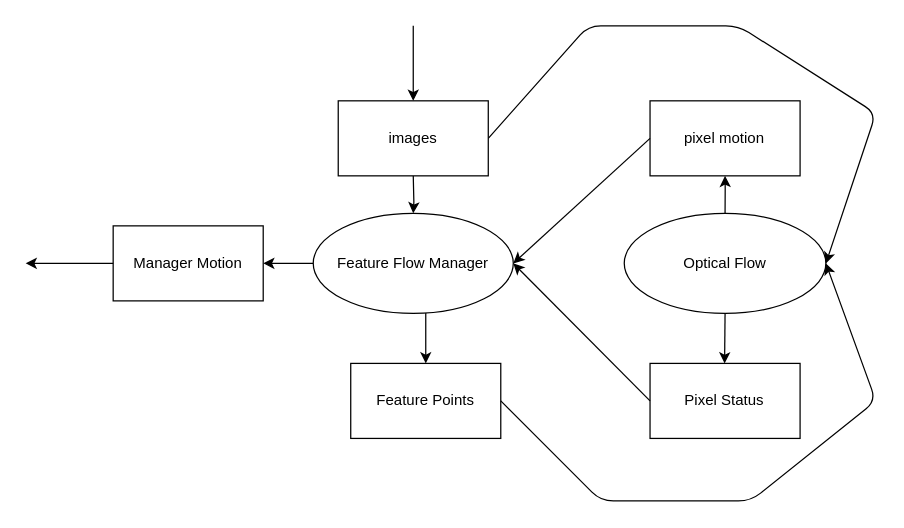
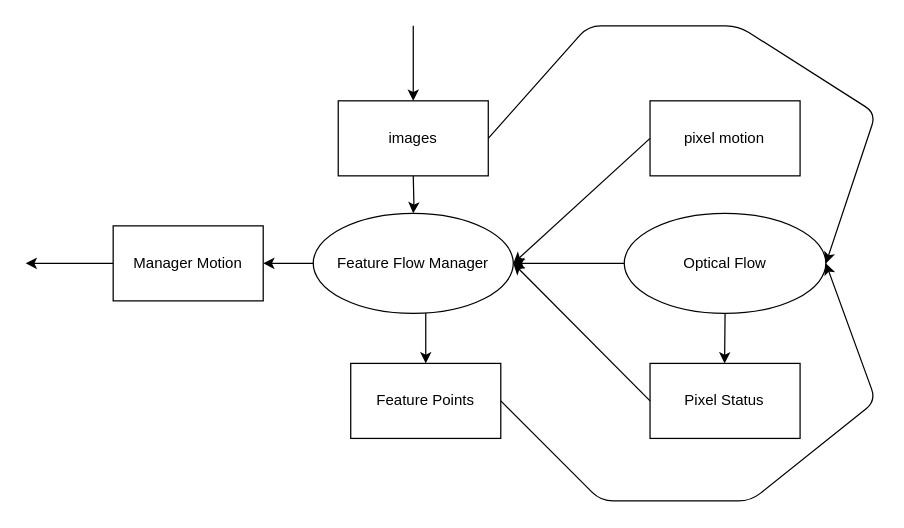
(725, 199) -> (573, 263)
